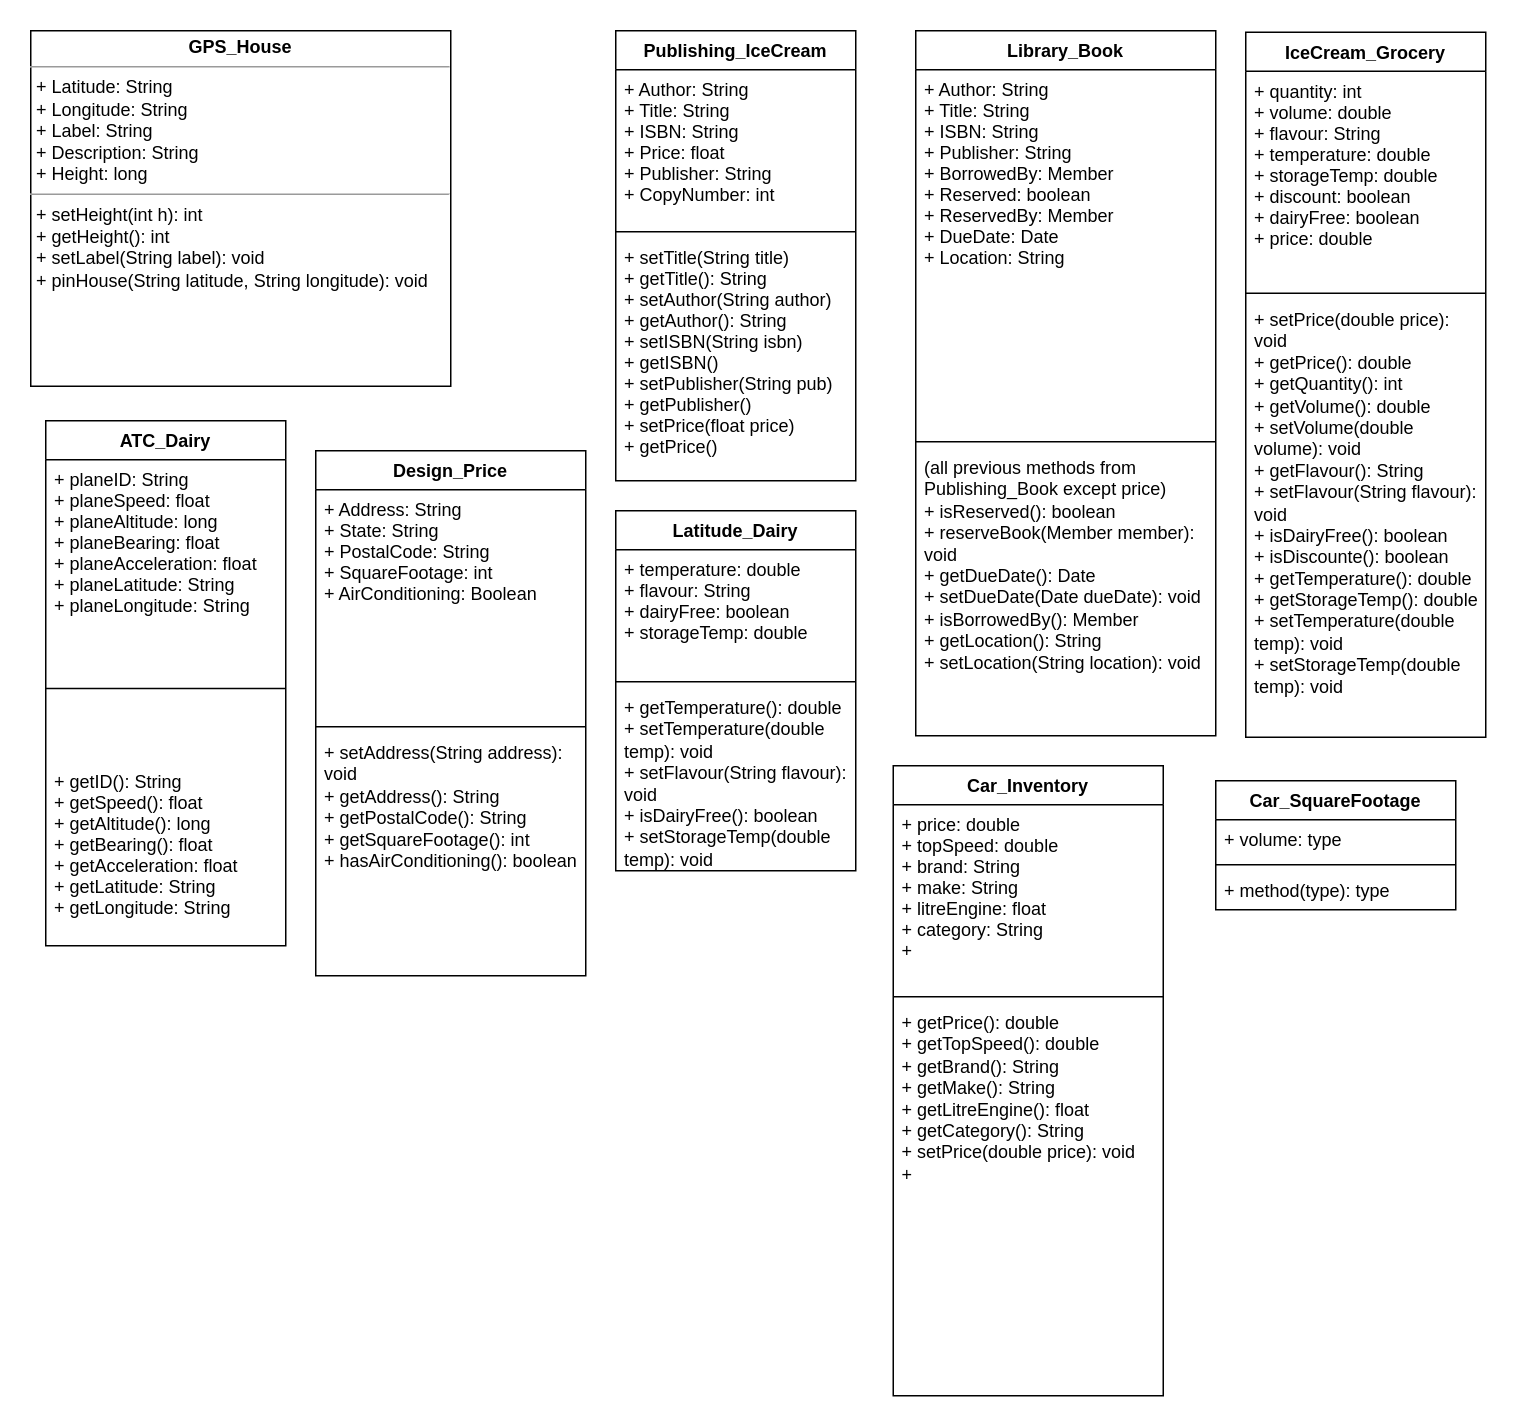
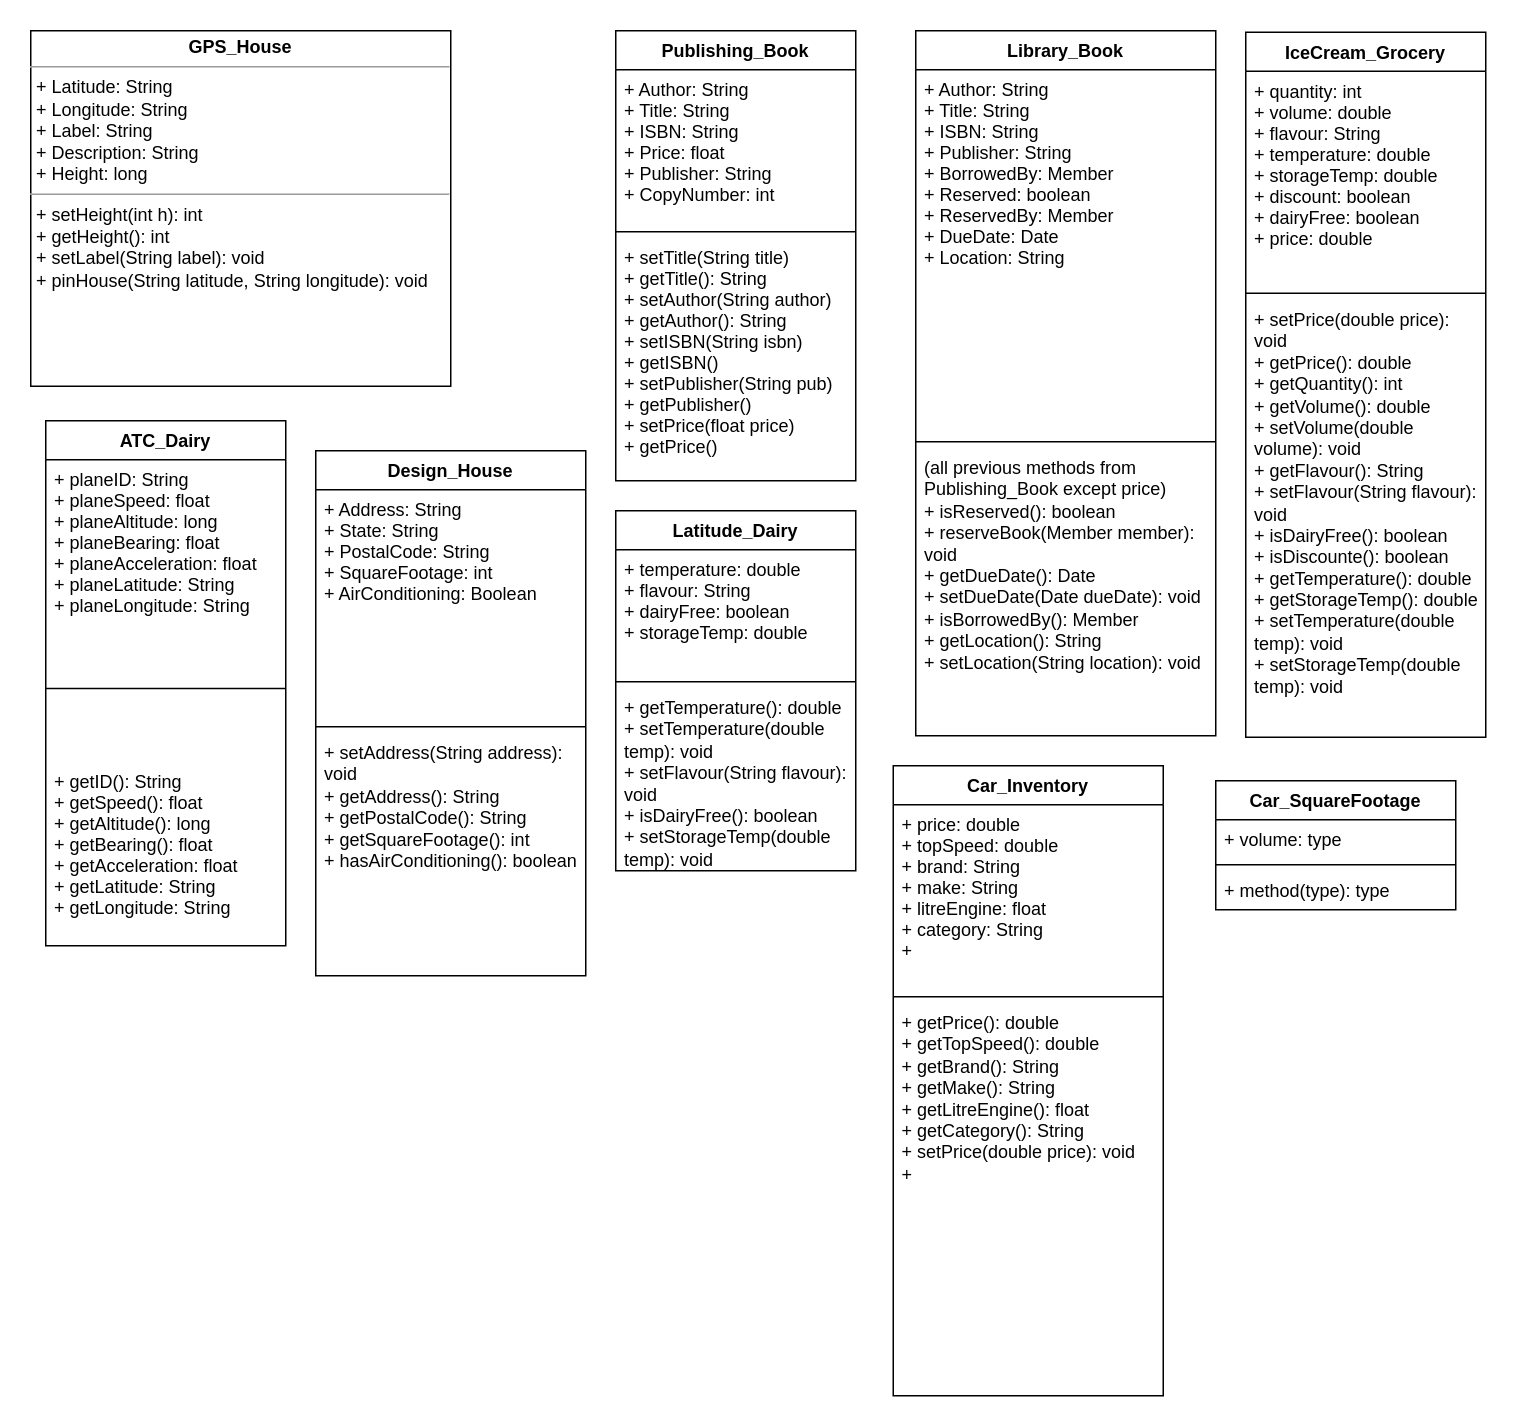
(735, 51) -> (735, 51)
(450, 471) -> (450, 471)
